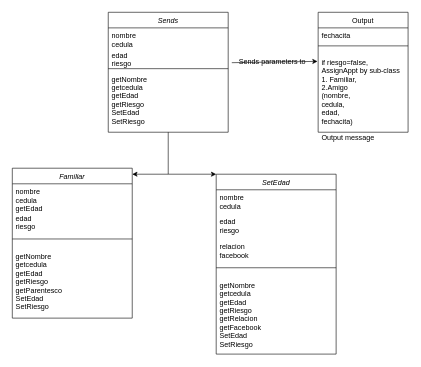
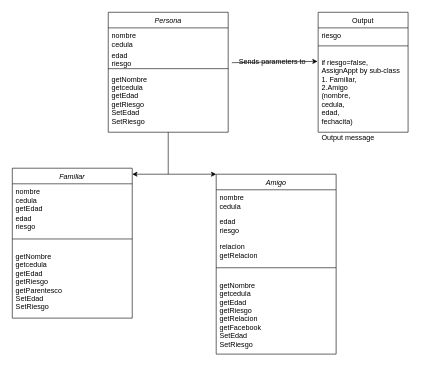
(168, 20) -> (168, 20)
(339, 36) -> (333, 36)
(276, 182) -> (276, 182)
(228, 222) -> (228, 222)
